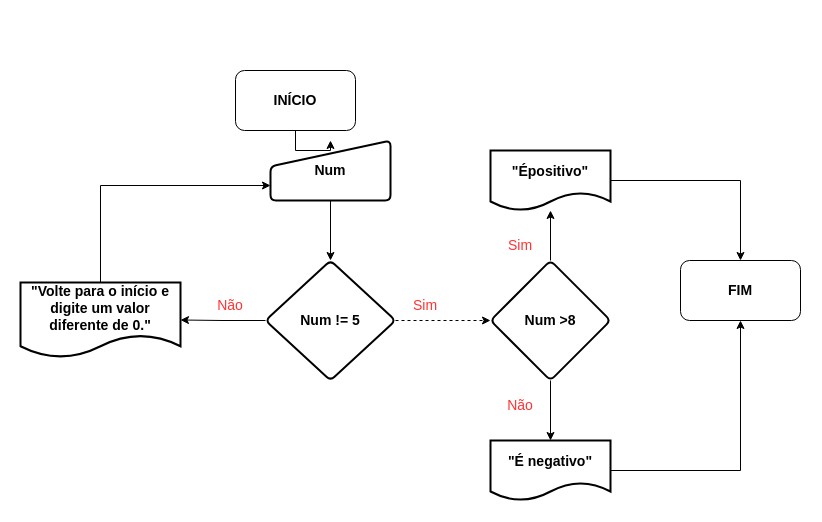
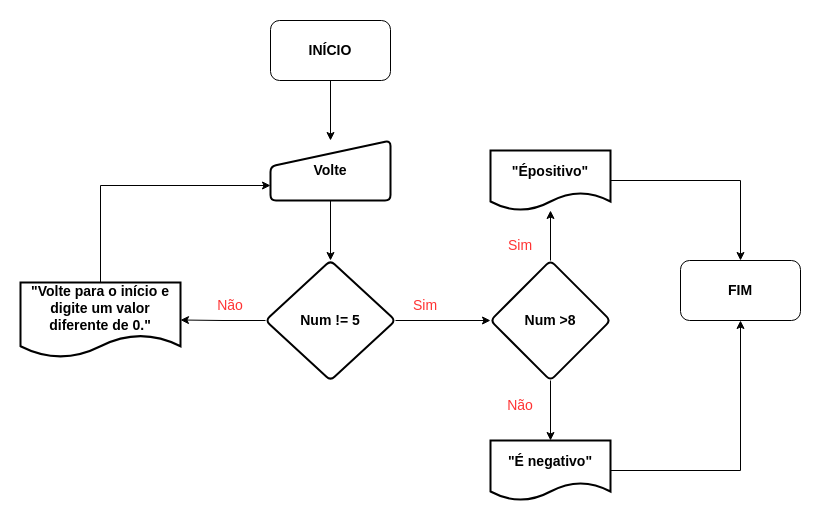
(296, 101) -> (331, 51)
(331, 171) -> (331, 171)
(440, 321) -> (440, 321)
